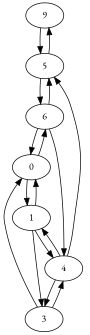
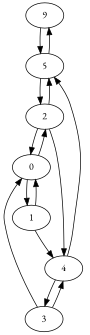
(45, 117) -> (45, 117)
(53, 245) -> none
(36, 265) -> none
